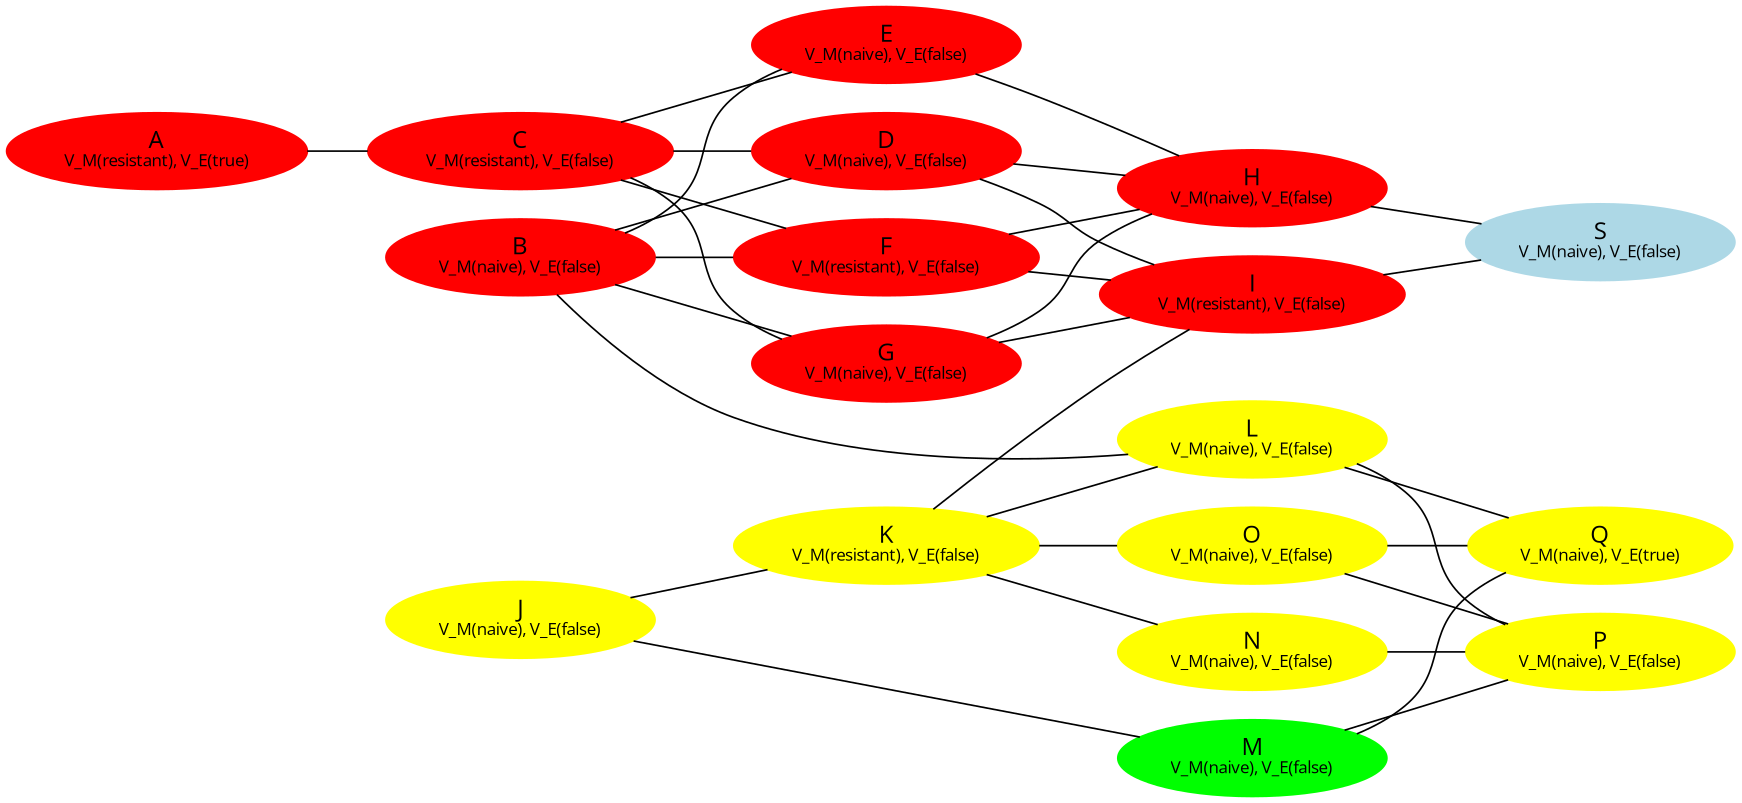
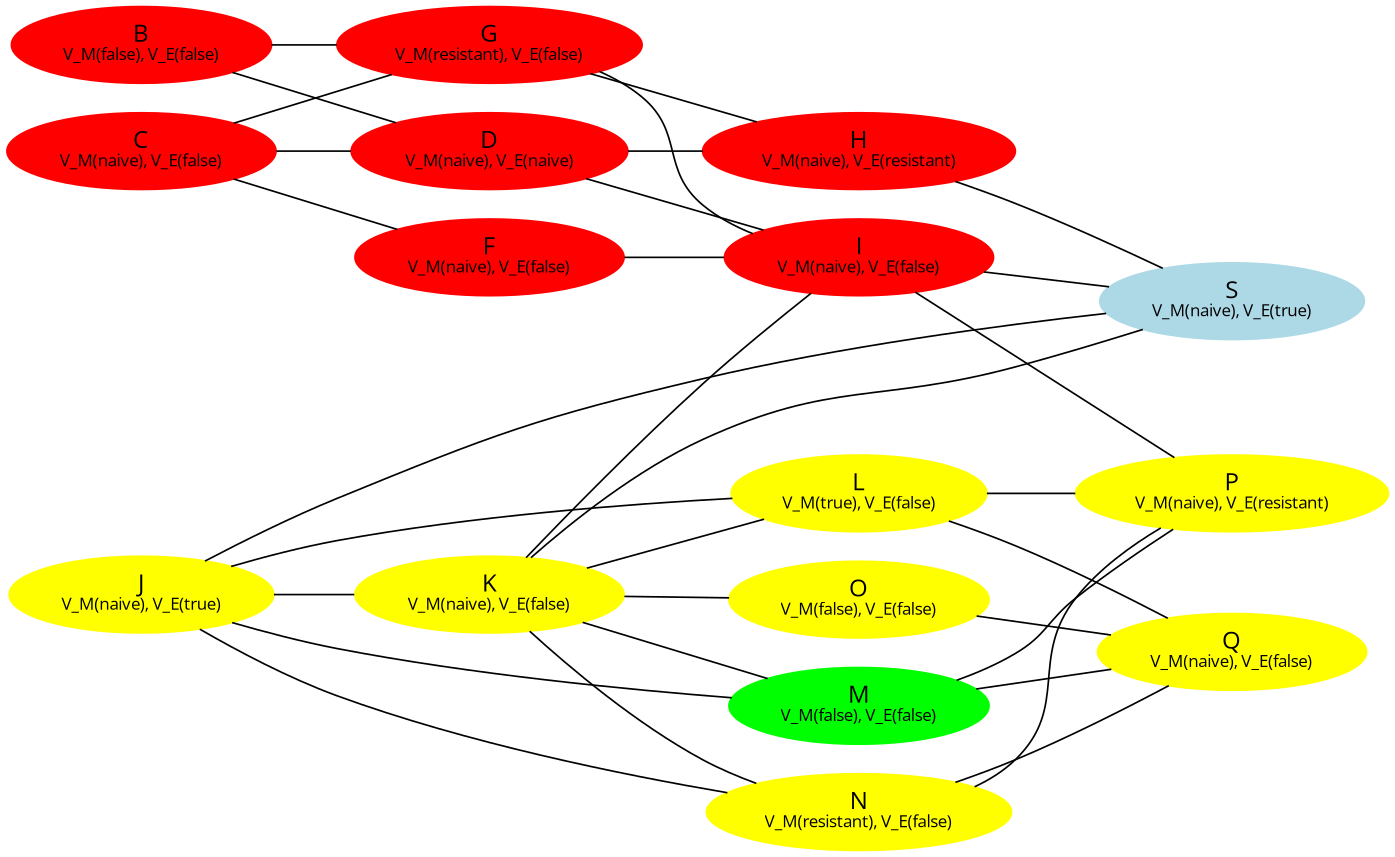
(886, 45) -> none
(157, 151) -> none
(521, 161) -> (141, 161)
(886, 161) -> (490, 161)
(1252, 198) -> (859, 161)
(1084, 220) -> none
(1600, 252) -> (1232, 311)
(692, 257) -> none
(521, 267) -> (141, 55)
(886, 267) -> (490, 267)
(1252, 305) -> (859, 267)
(886, 374) -> (490, 55)
none -> (643, 393)
none -> (819, 401)
(822, 441) -> (480, 520)
(1252, 450) -> (859, 504)
(886, 556) -> (490, 605)
(1252, 556) -> (859, 610)
(1600, 556) -> (1232, 662)
(1426, 599) -> (1045, 375)
(521, 630) -> (141, 605)
none -> (675, 650)
(1252, 662) -> (859, 822)
(1600, 662) -> (1232, 504)
none -> (456, 733)
none -> (1064, 738)
(1252, 768) -> (859, 716)
